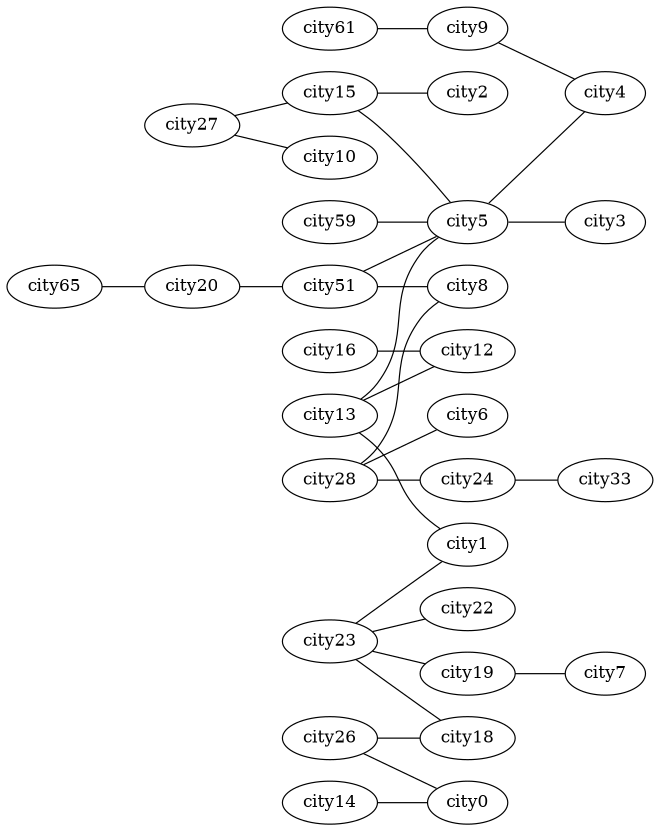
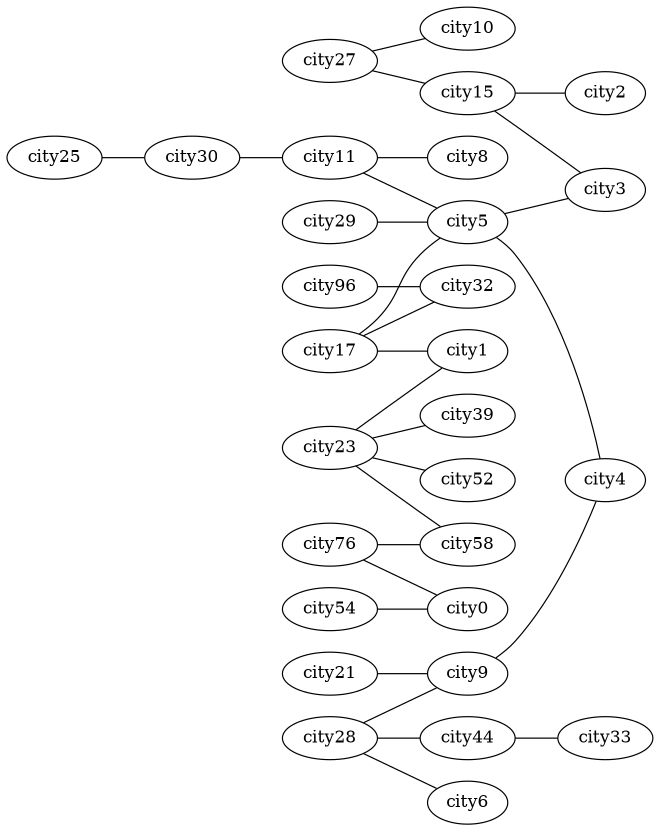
(330, 29) -> (330, 674)
(407, 154) -> (538, 142)
(330, 222) -> (330, 222)
(55, 287) -> (55, 158)
(192, 287) -> (192, 158)
(330, 287) -> (330, 158)
(330, 351) -> (330, 287)
(468, 351) -> (468, 287)
(400, 373) -> (400, 705)
(330, 416) -> (330, 351)
(468, 480) -> (468, 738)
(468, 609) -> (468, 480)
(468, 674) -> (468, 416)
(605, 674) -> none
(330, 738) -> (330, 545)
(468, 738) -> (468, 545)
(330, 803) -> (330, 609)
